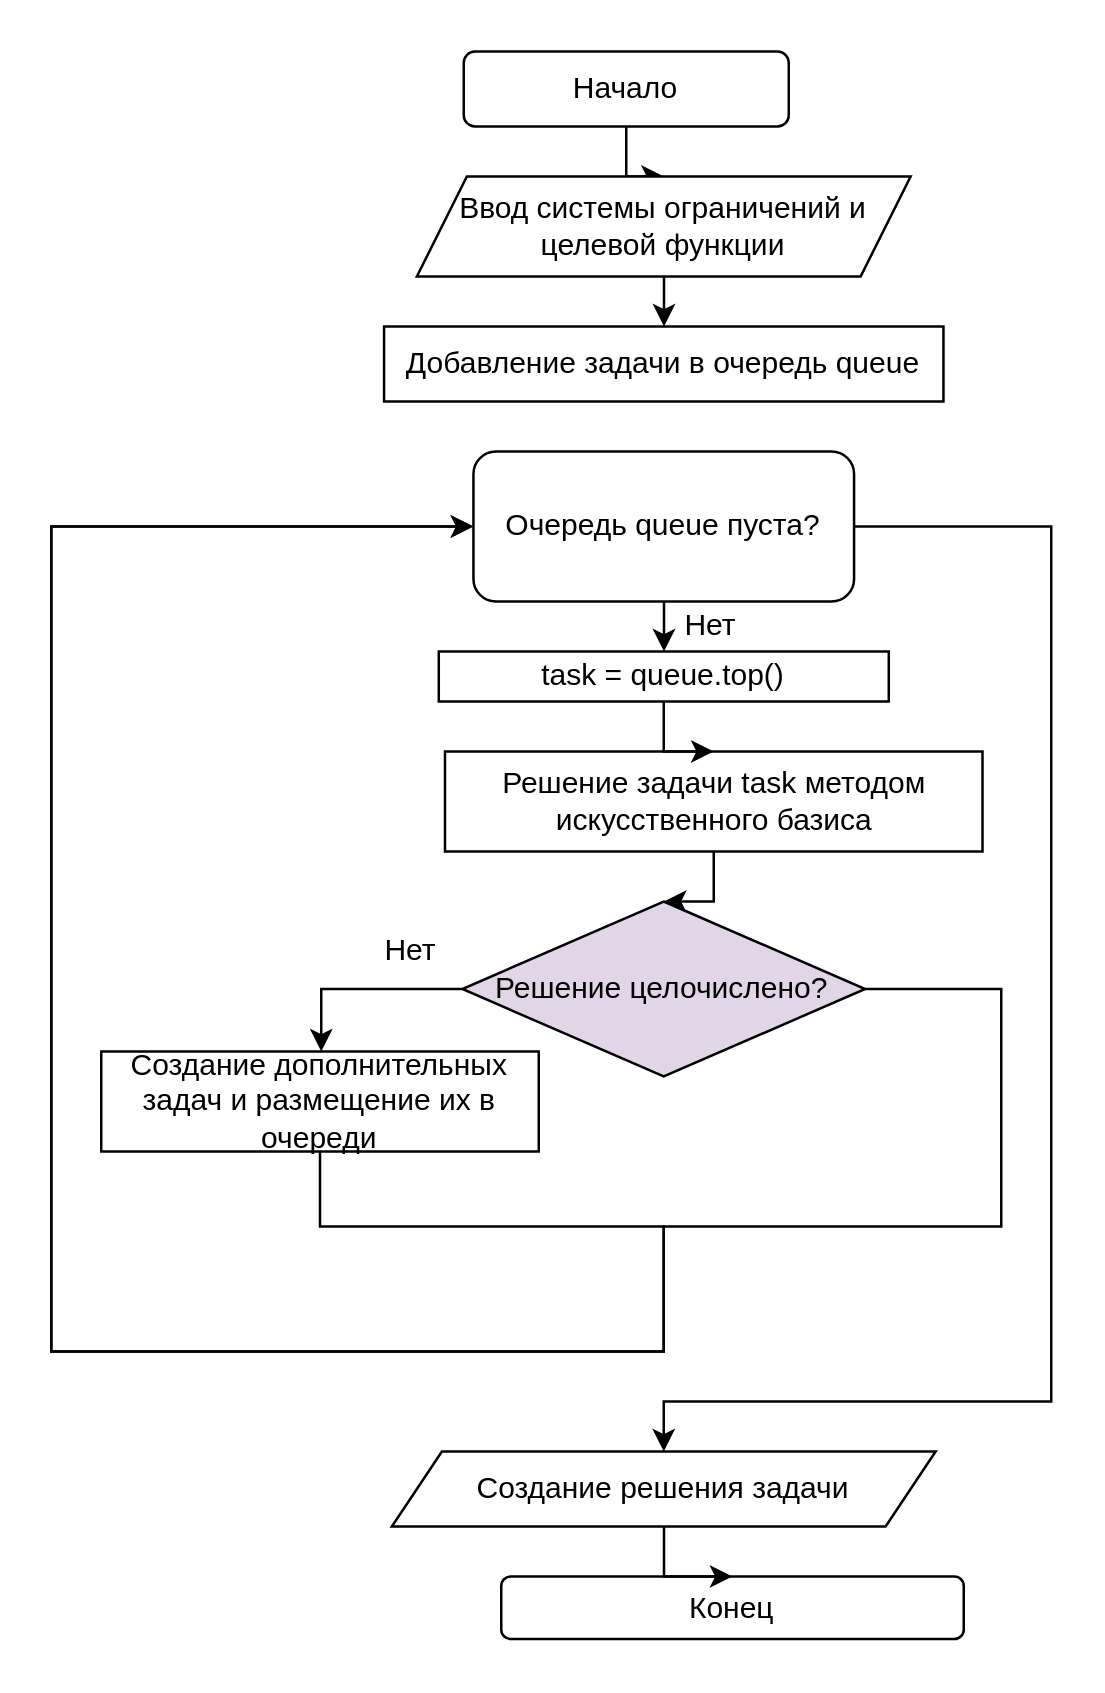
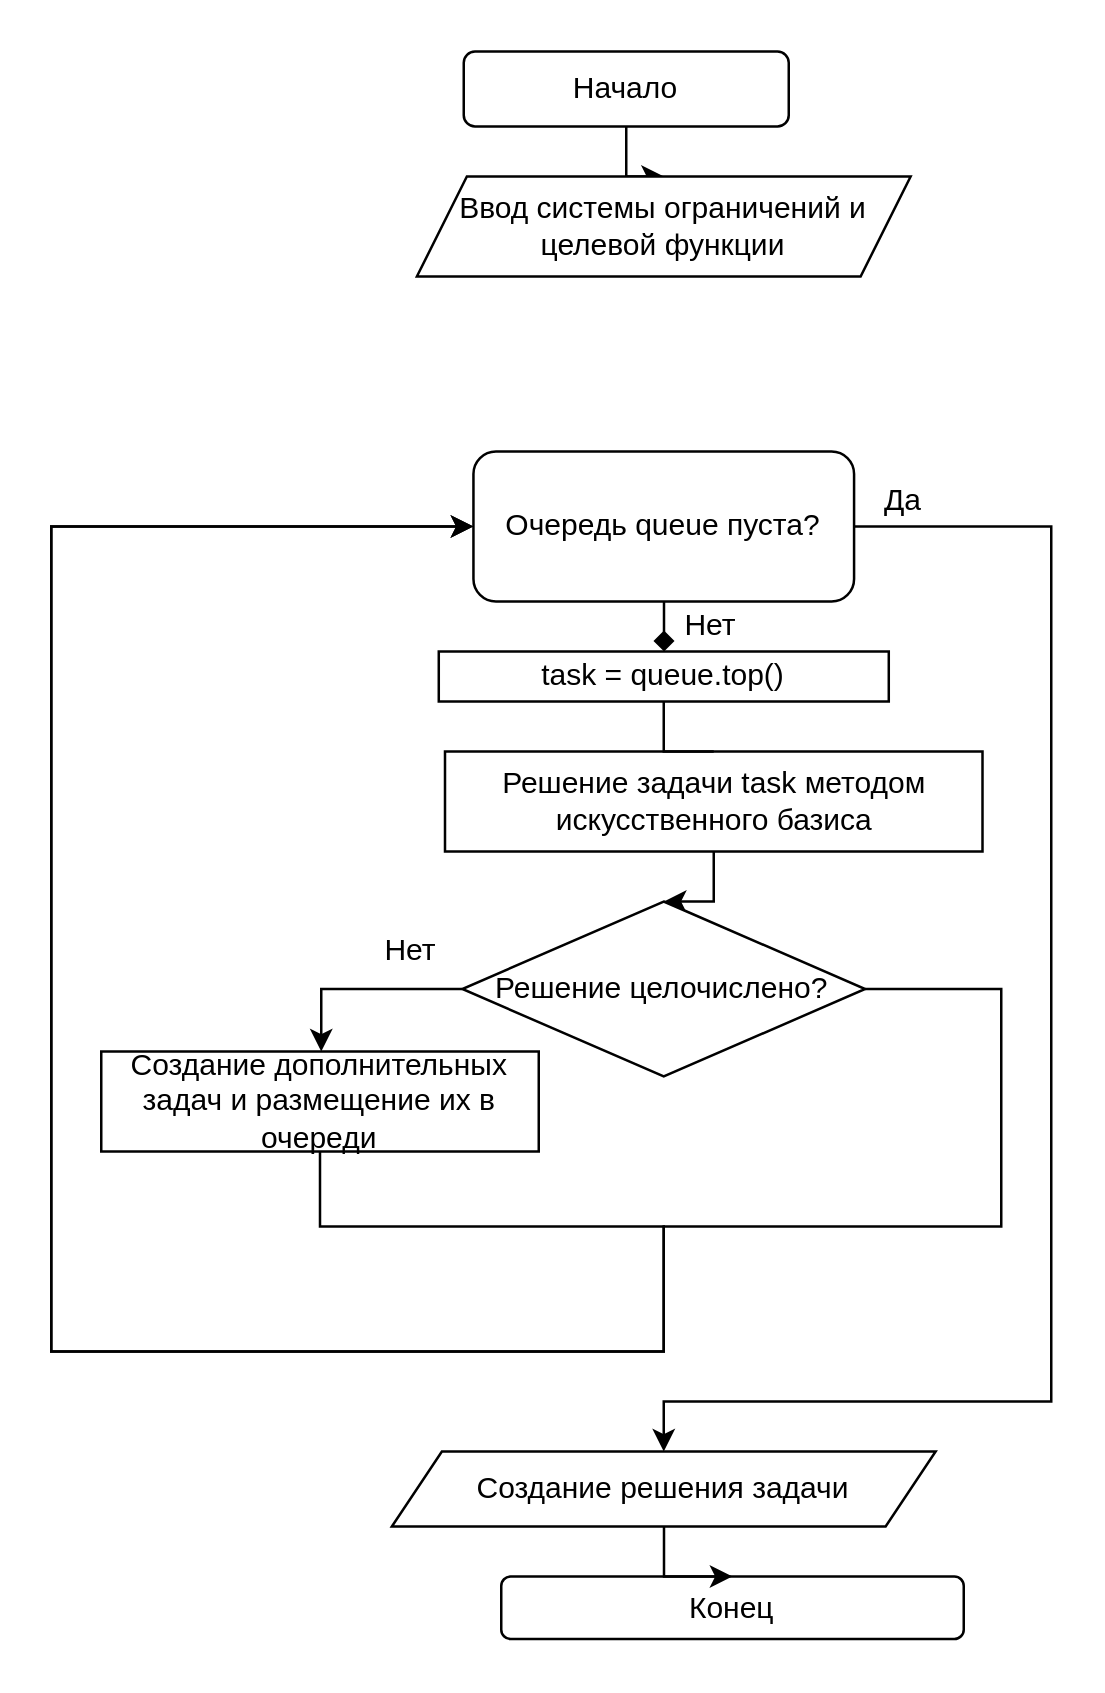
(664, 293) -> none
(664, 364) -> none
none -> (904, 501)
(664, 632) -> (664, 631)
(695, 751) -> (702, 751)
(664, 989) -> (664, 989)
